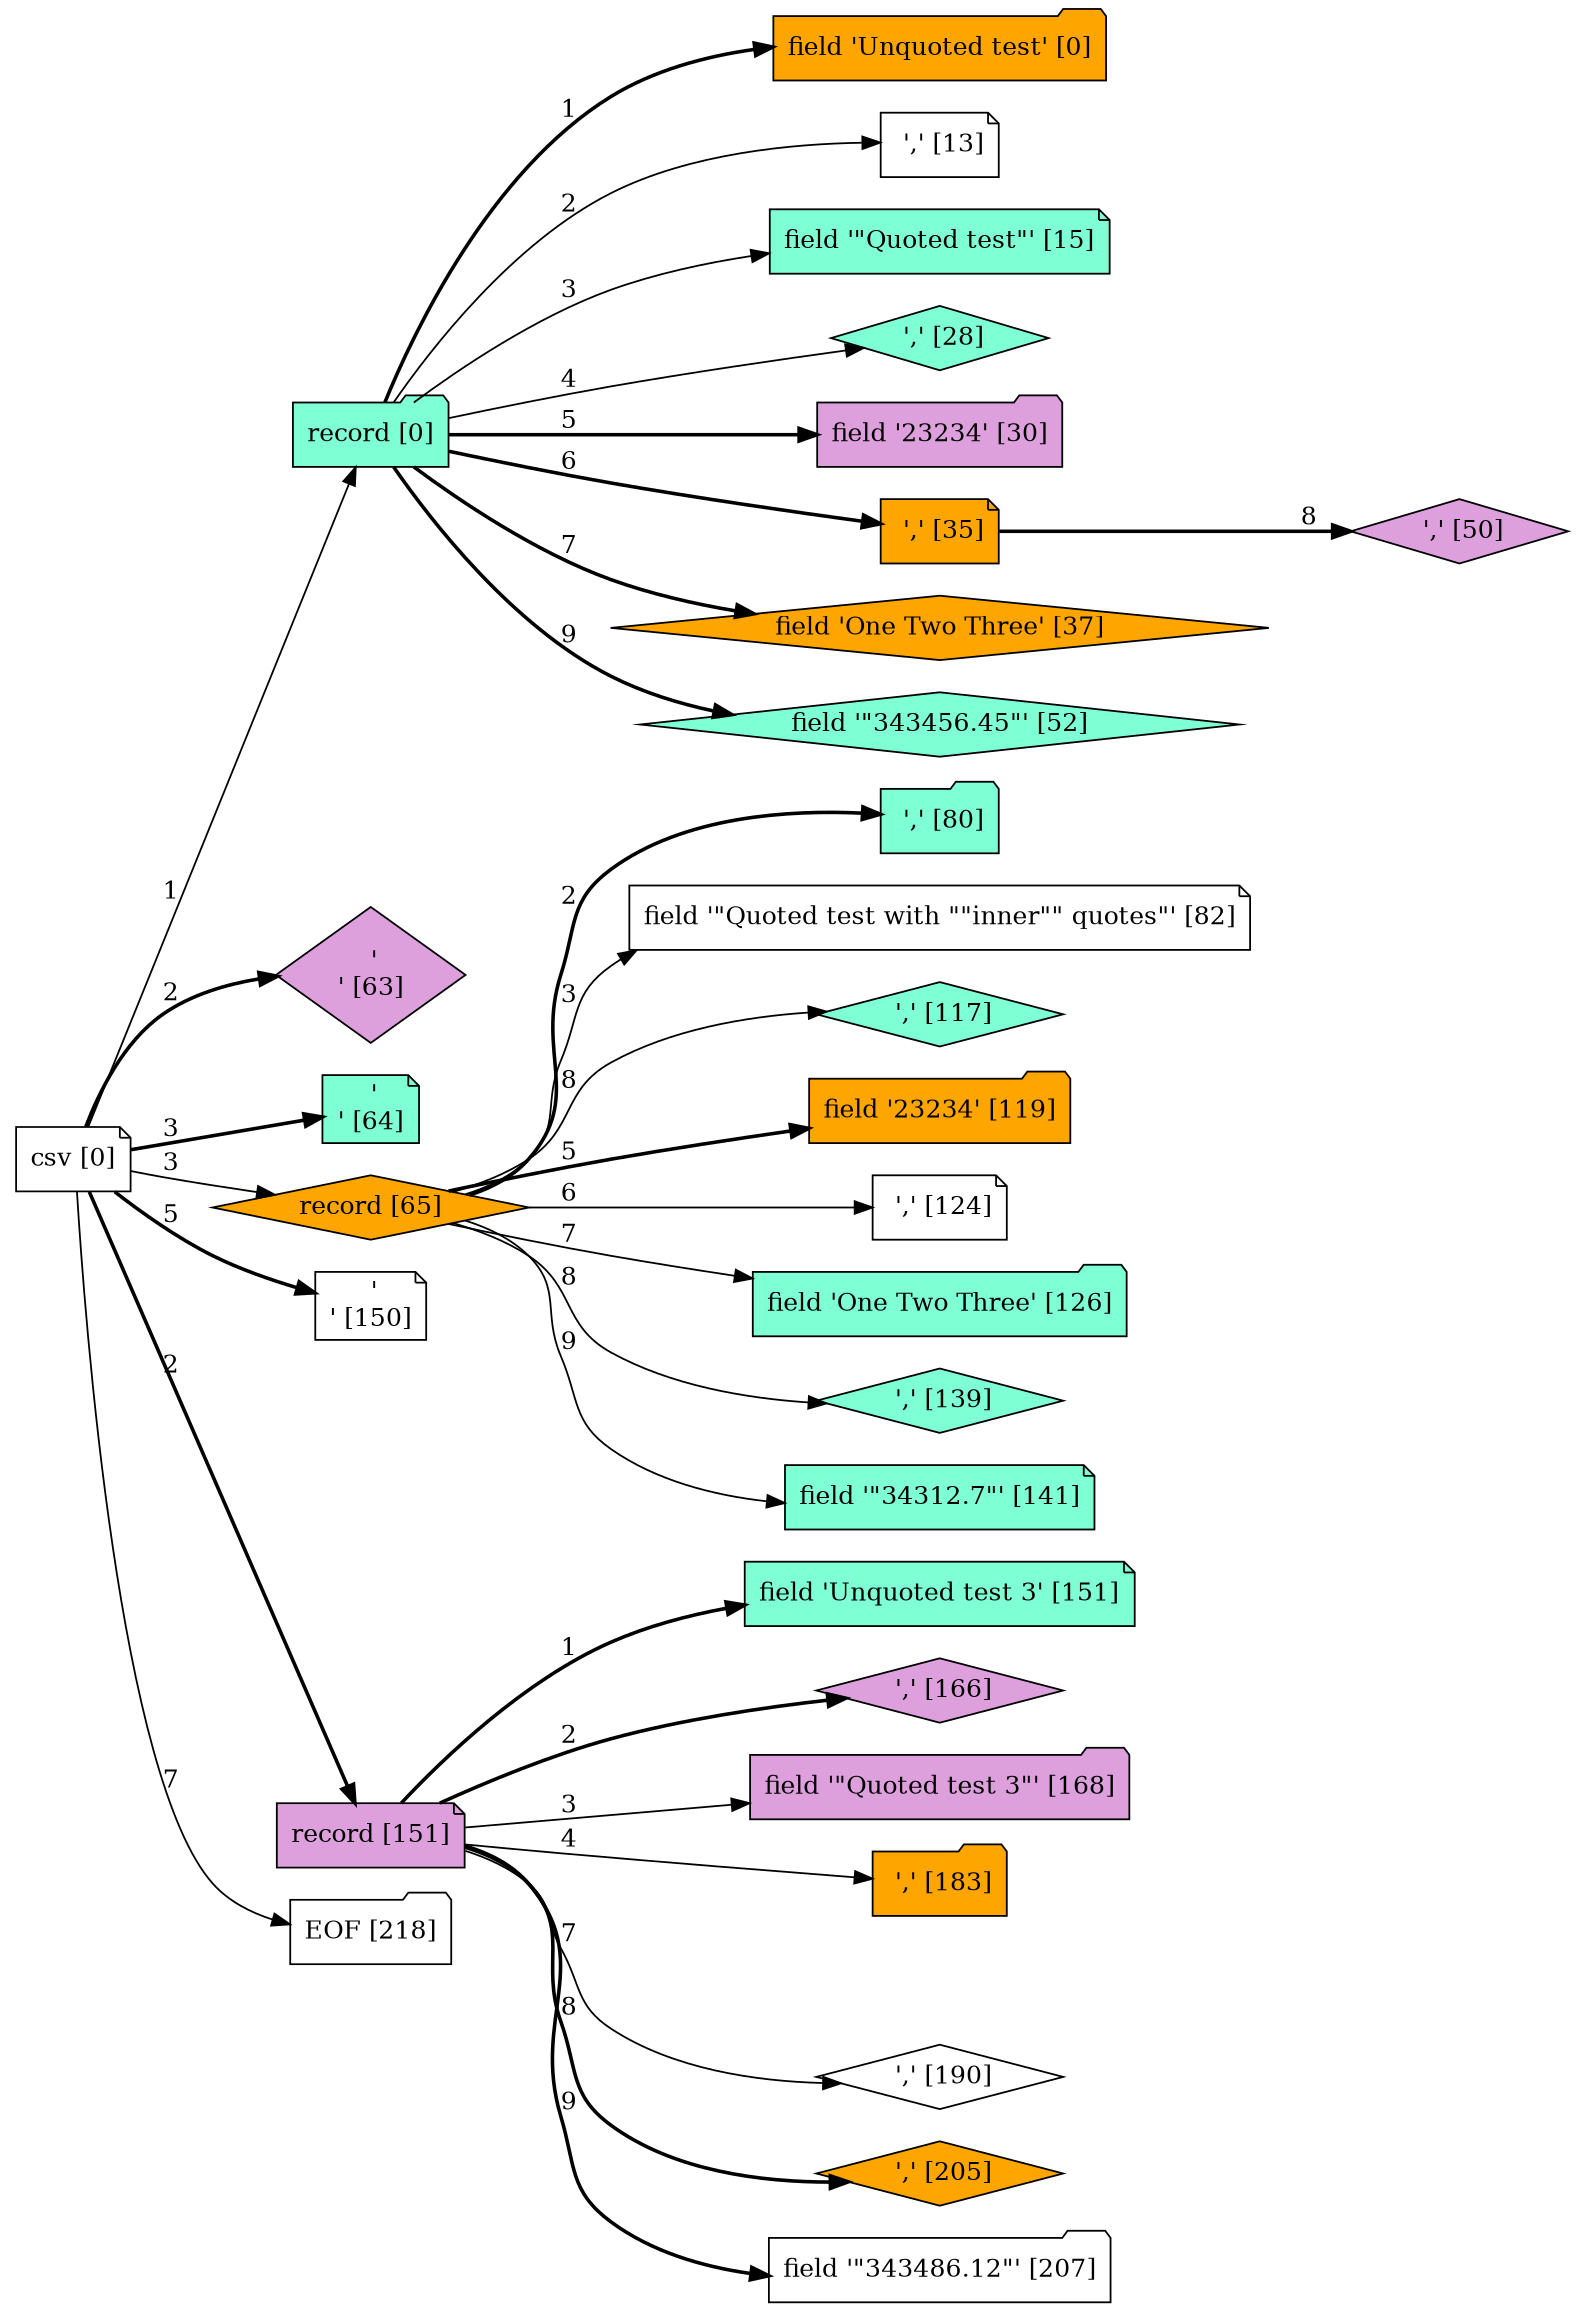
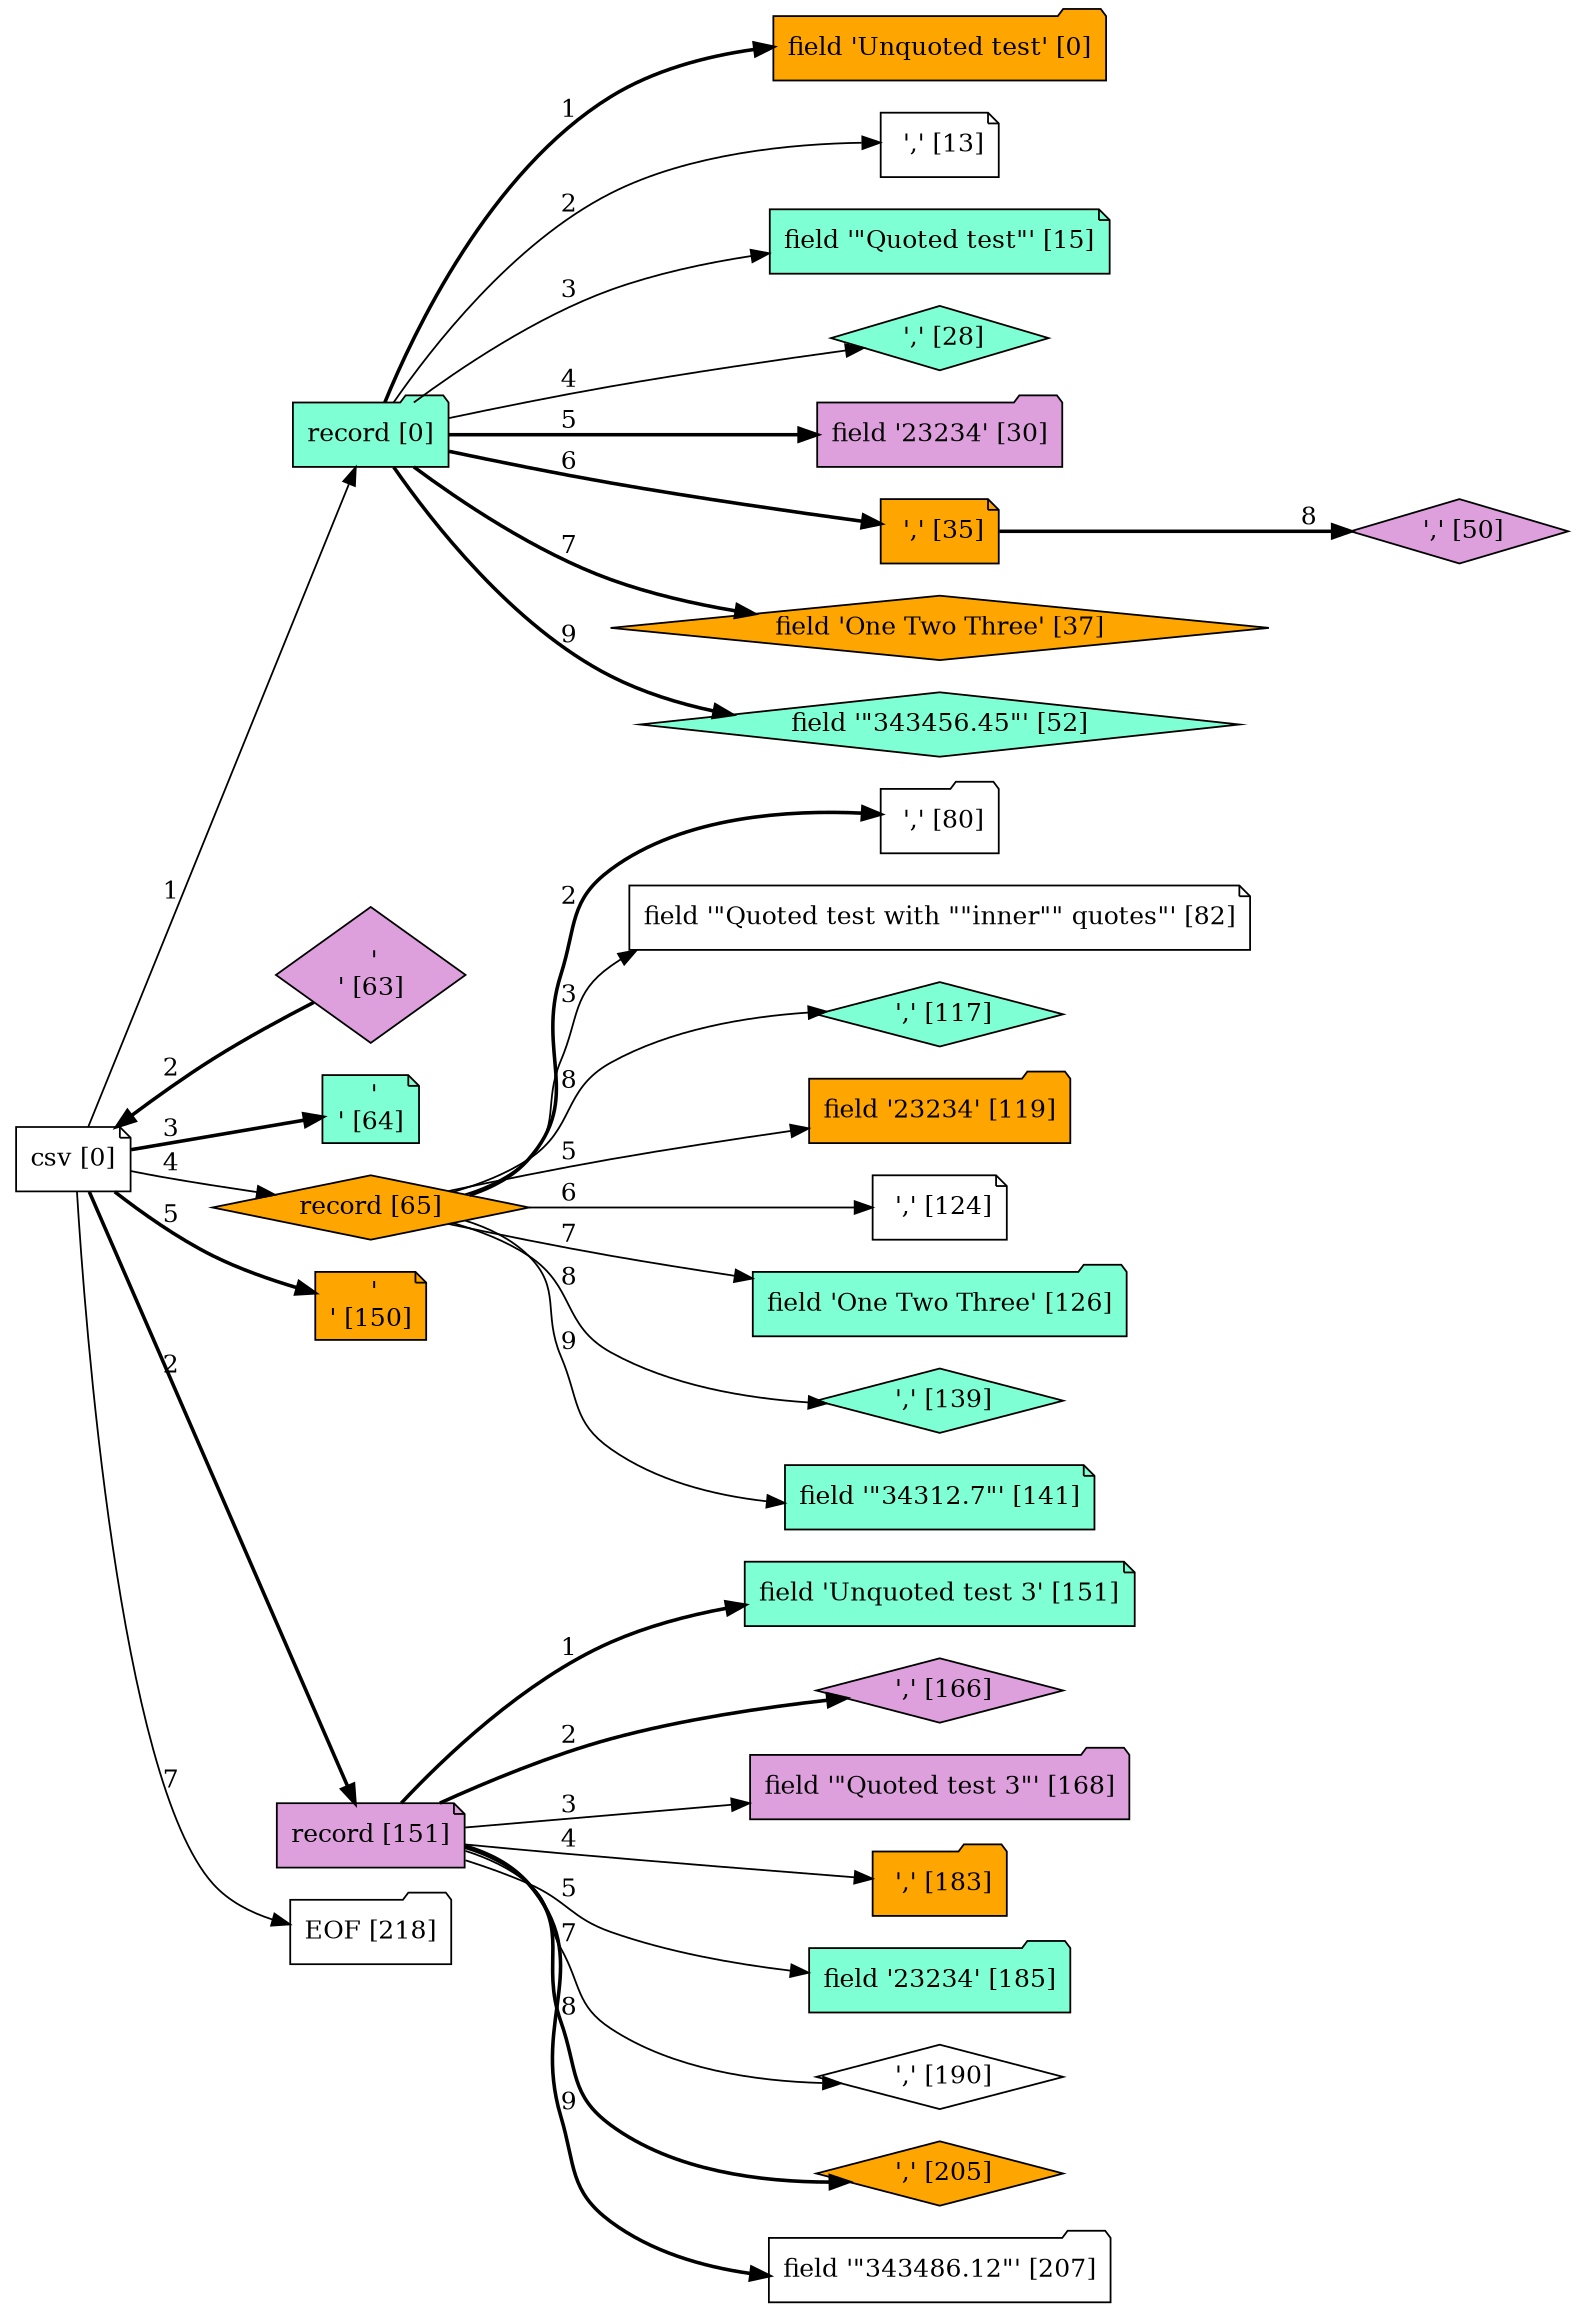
(940, 821) -> (940, 821)
(150, 1025) -> (220, 1055)
(619, 1158) -> (619, 1158)
(172, 1164) -> (172, 1164)
(371, 1306) -> (371, 1306)
none -> (940, 1980)
